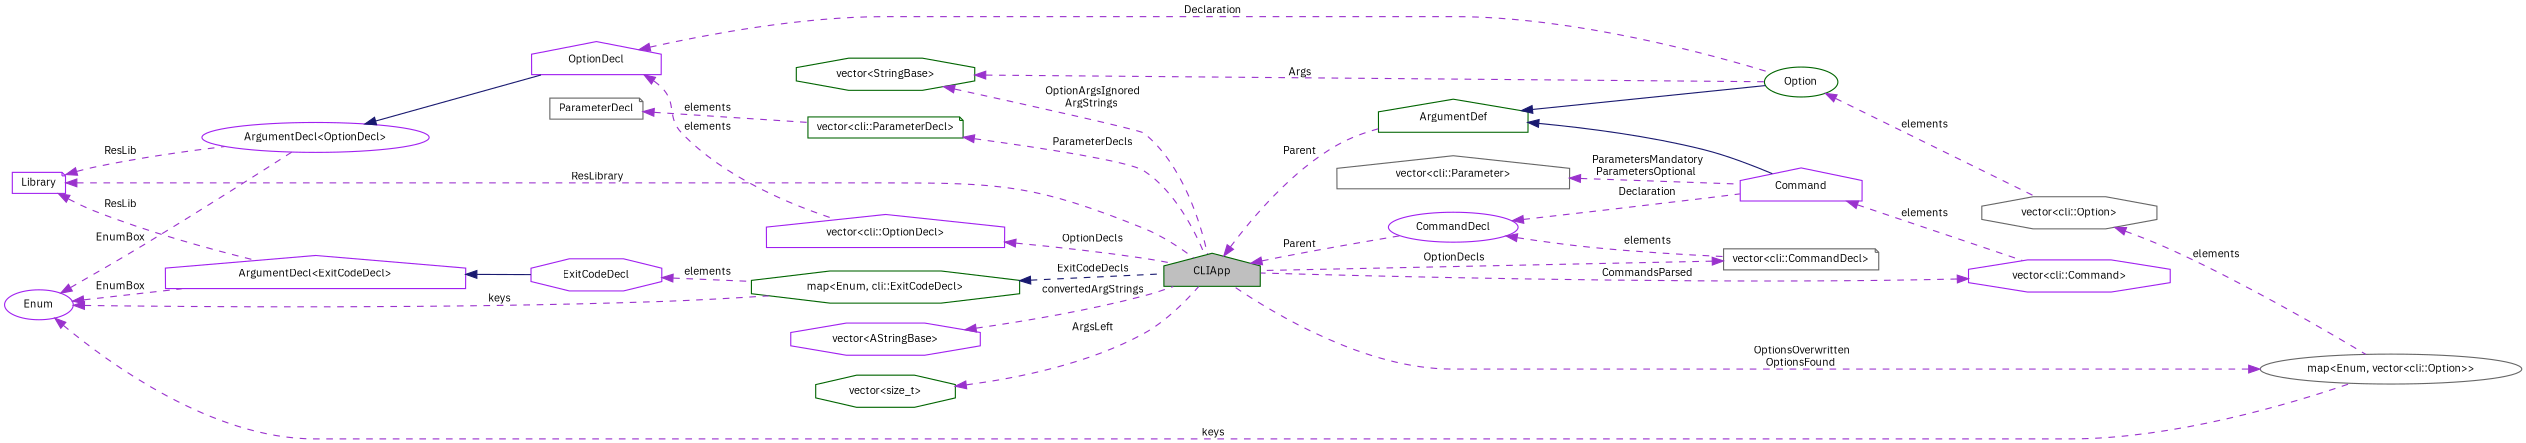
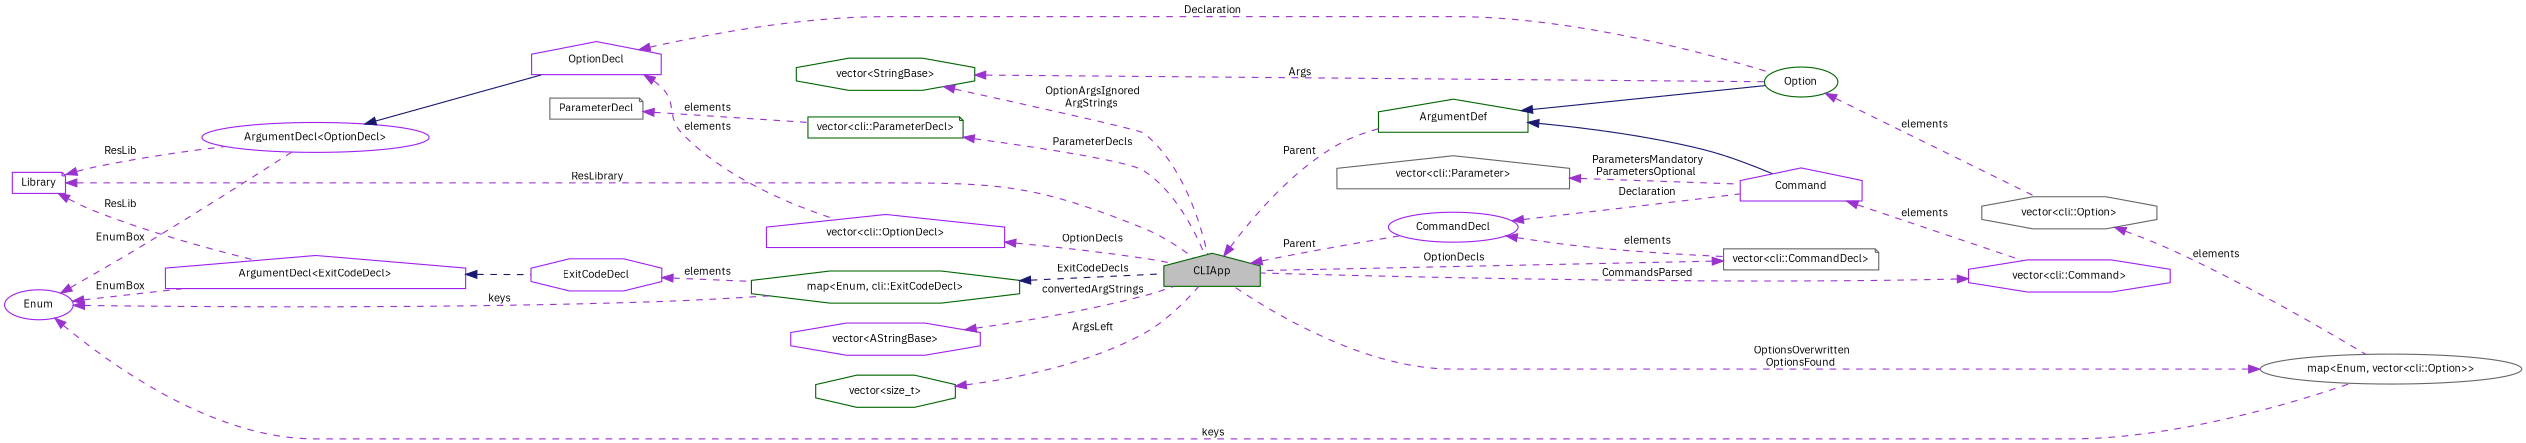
(504, 275) -> (504, 275)
